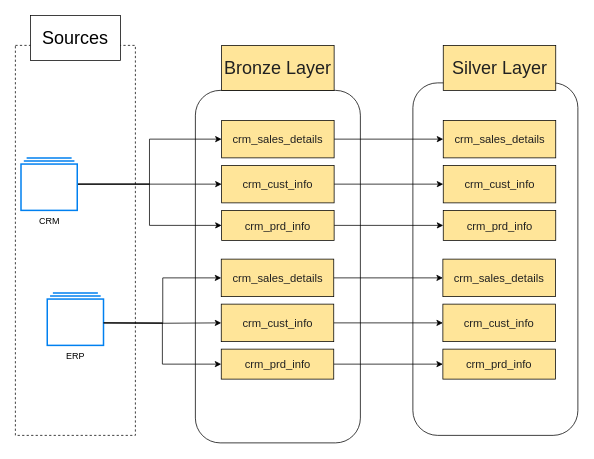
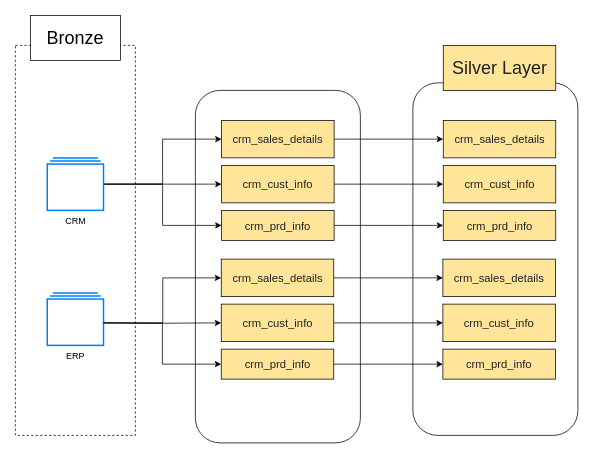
(75, 38) -> (75, 38)
(278, 68) -> none
(49, 184) -> (75, 184)
